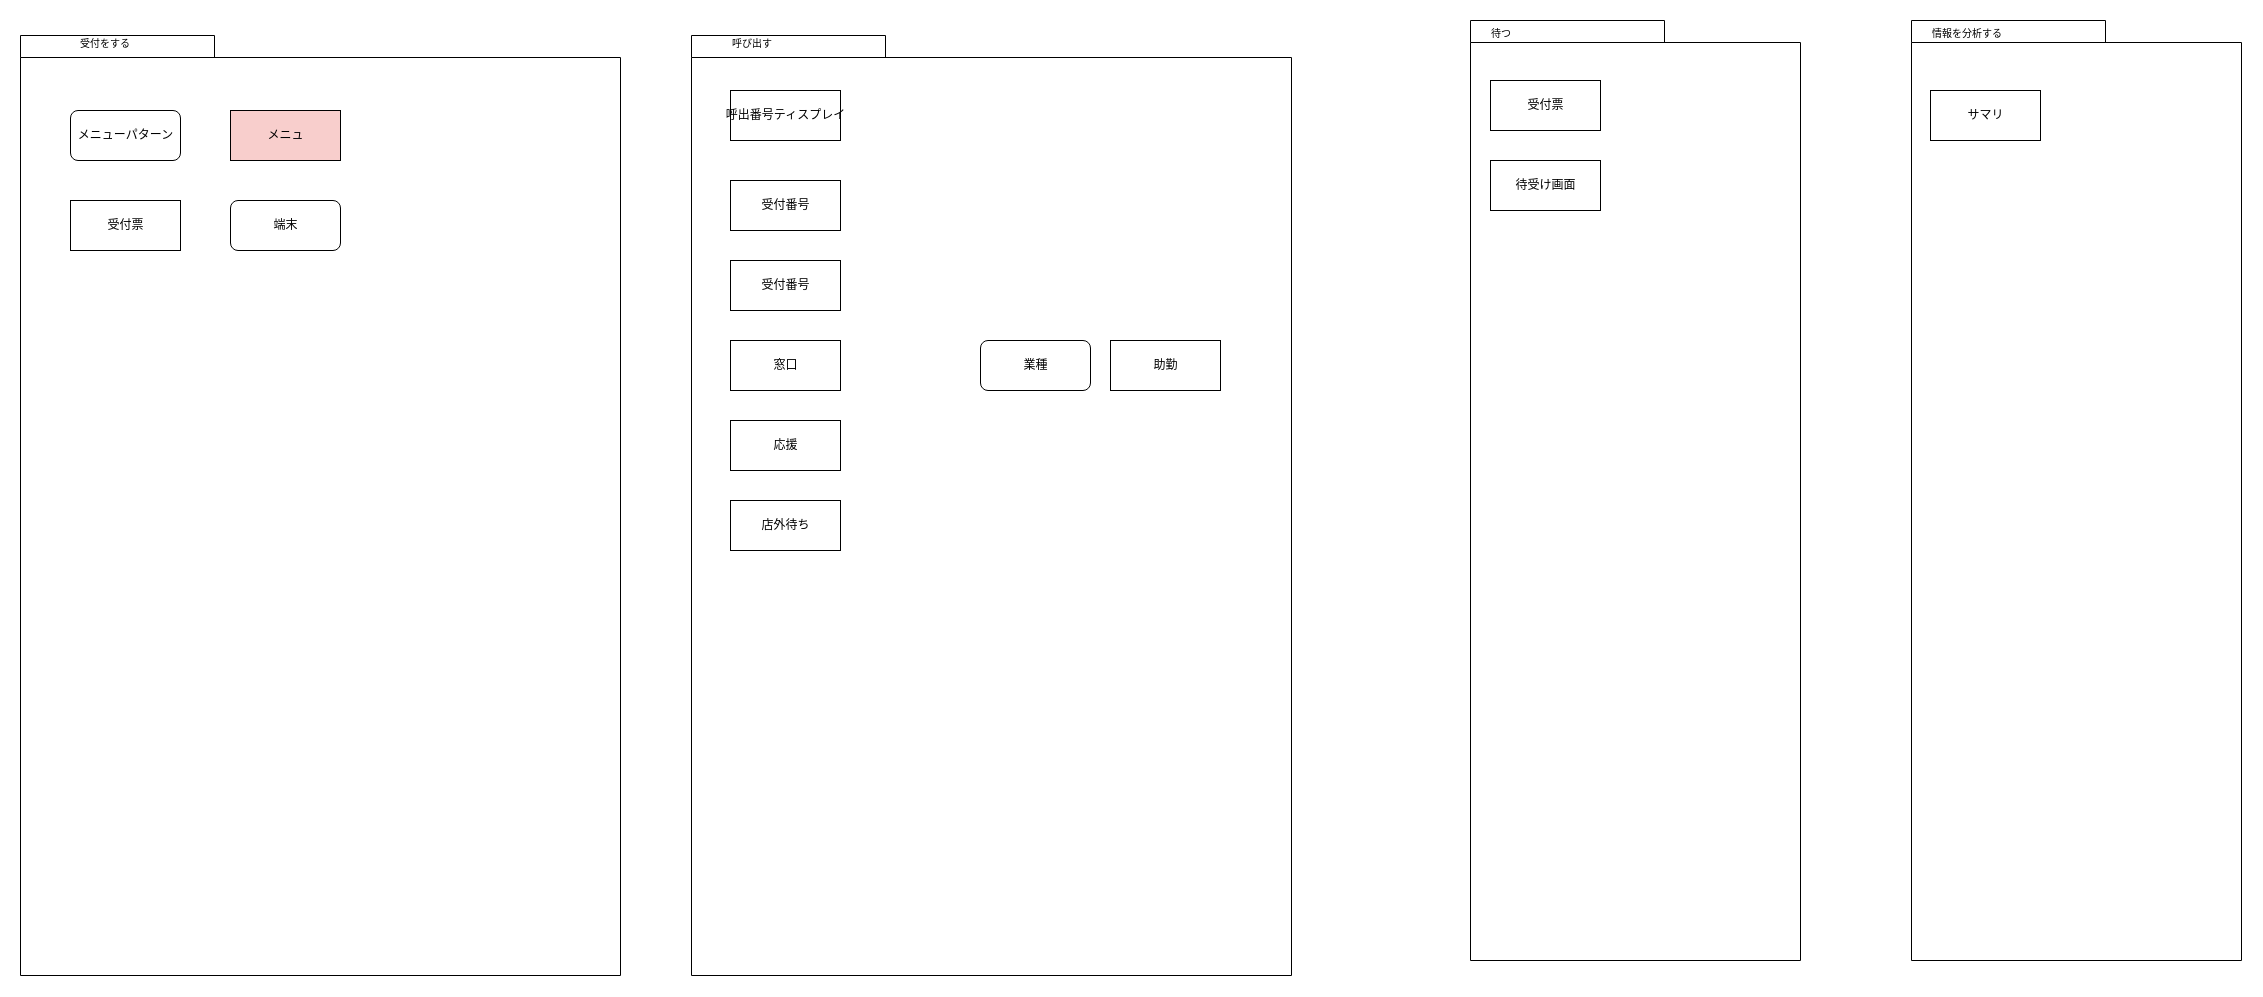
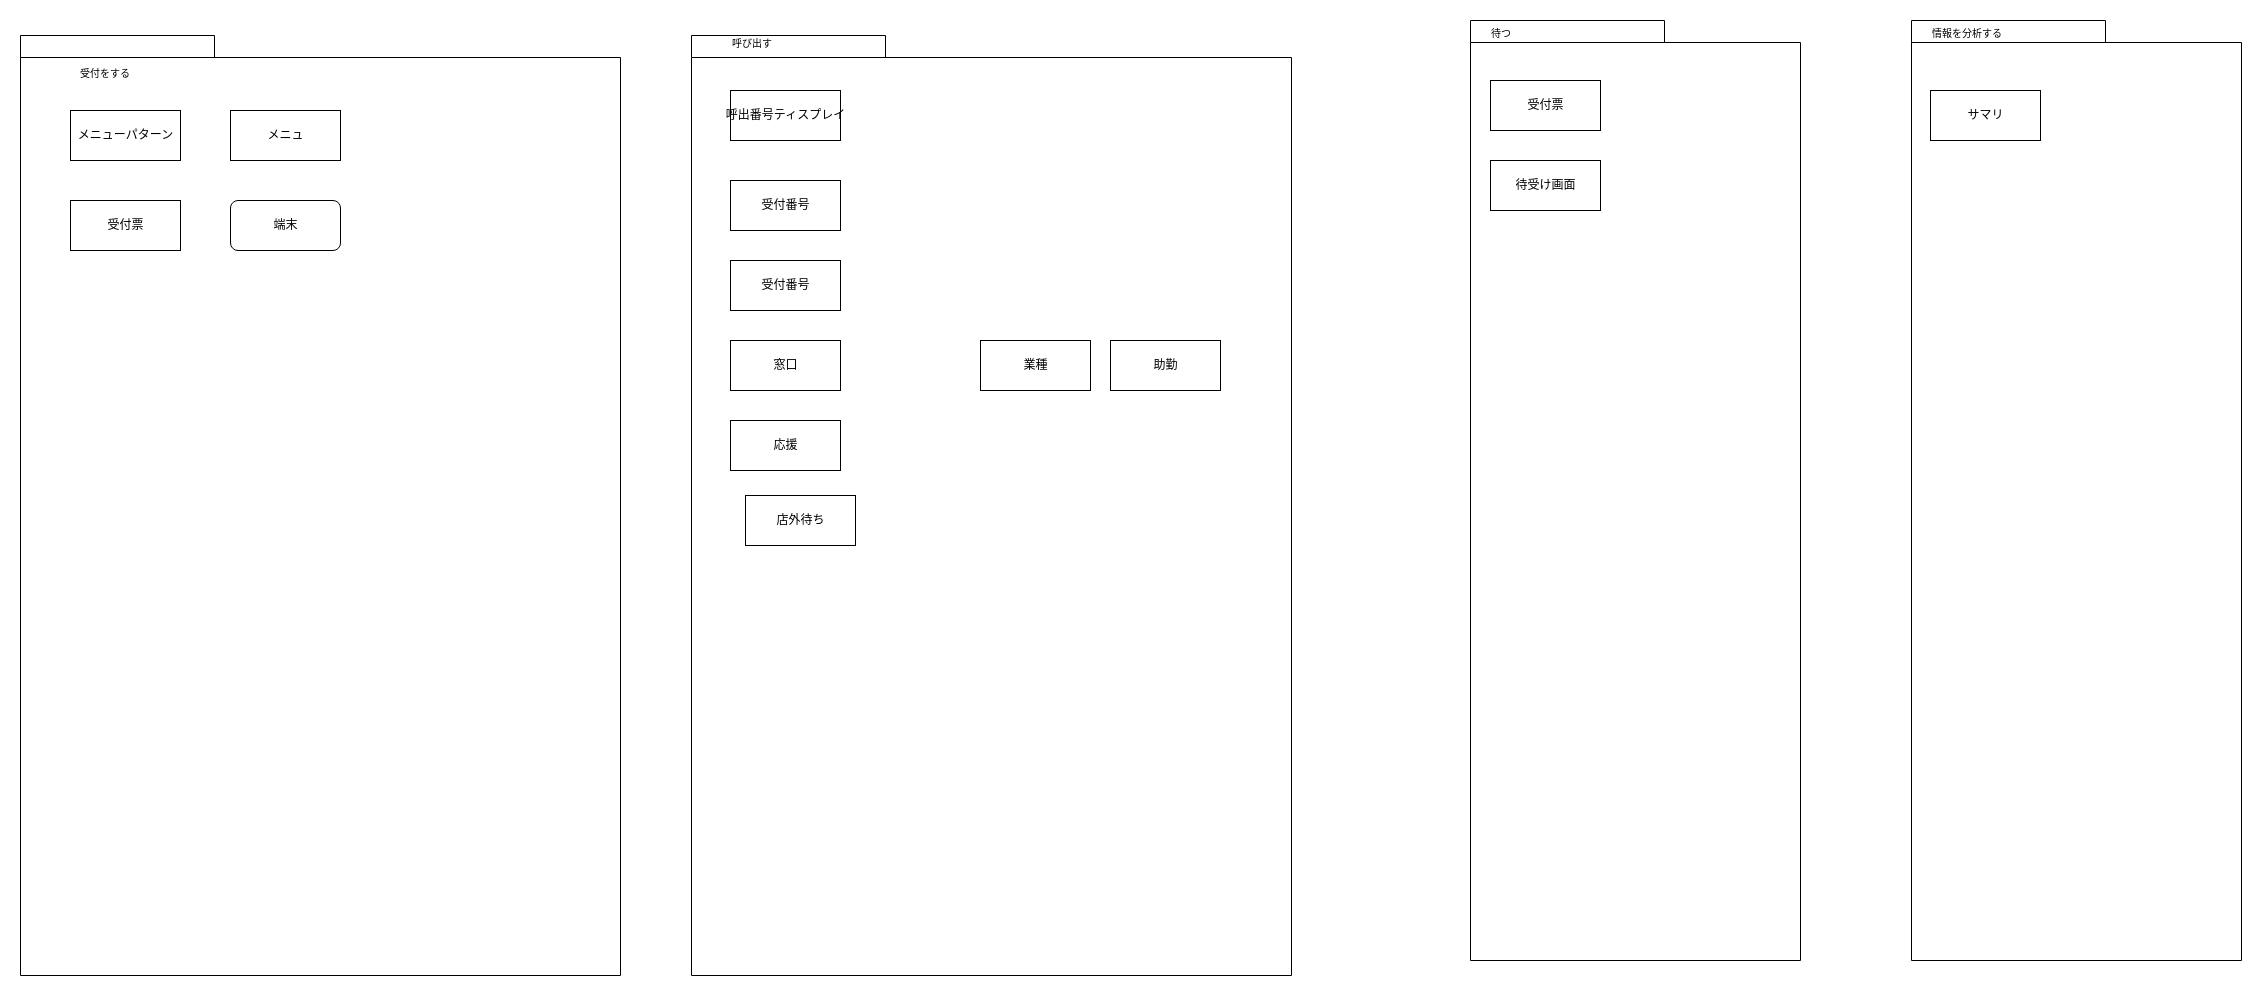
(143, 45) -> (143, 75)
(126, 136) -> (126, 136)
(286, 136) -> (286, 136)
(1036, 366) -> (1036, 366)
(786, 526) -> (801, 521)
